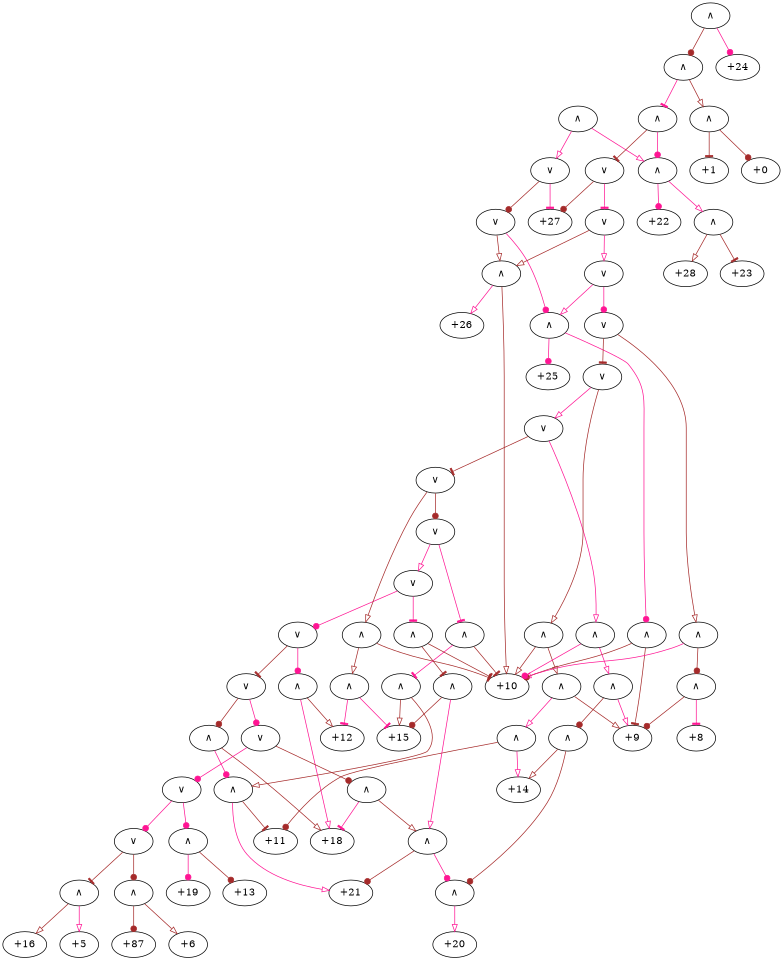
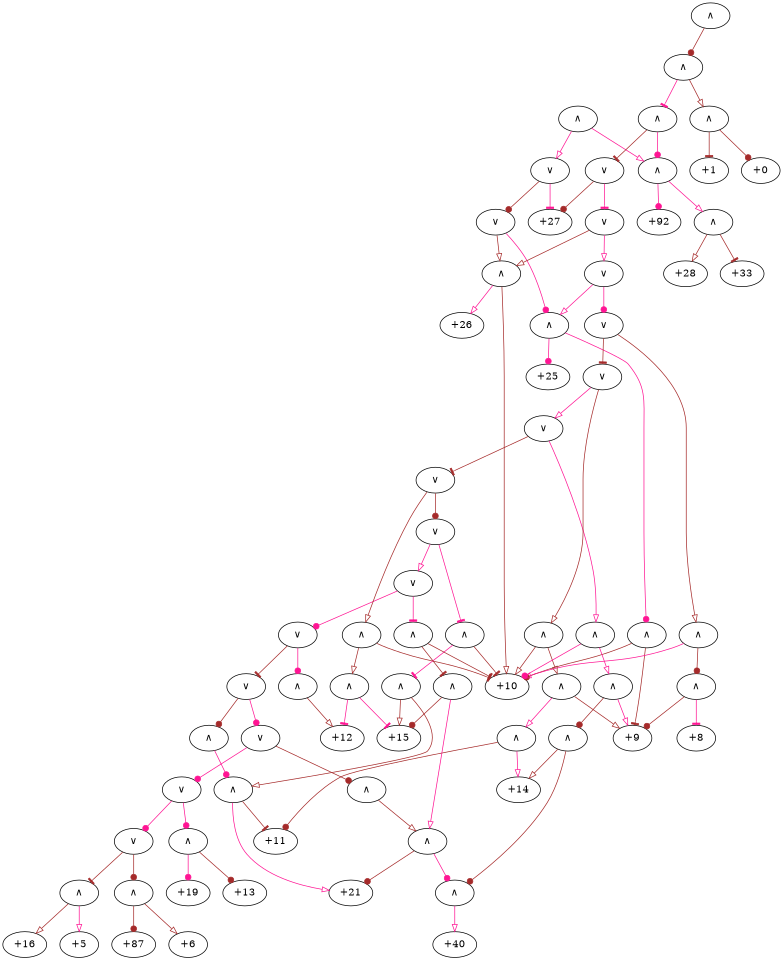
(738, 67) -> none
(659, 222) -> (659, 222)
(742, 274) -> (742, 274)
(332, 841) -> none
(455, 945) -> (455, 945)
